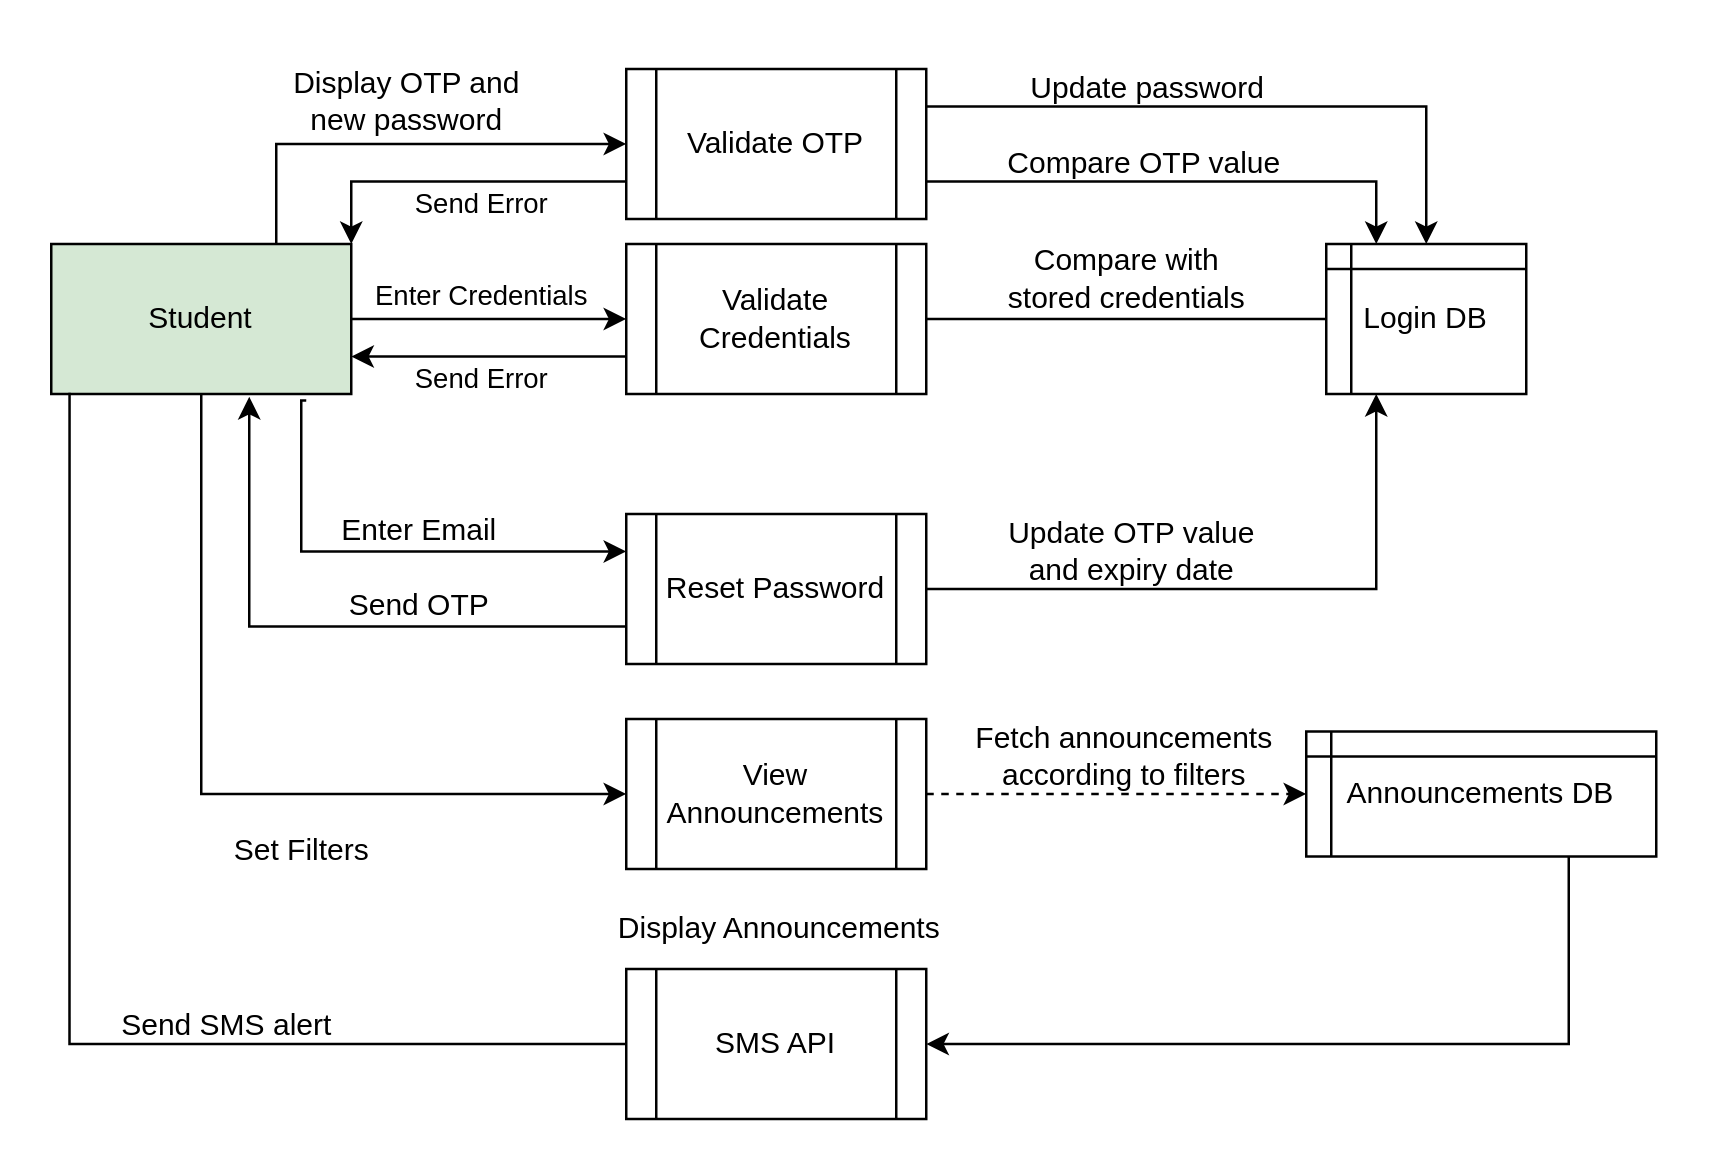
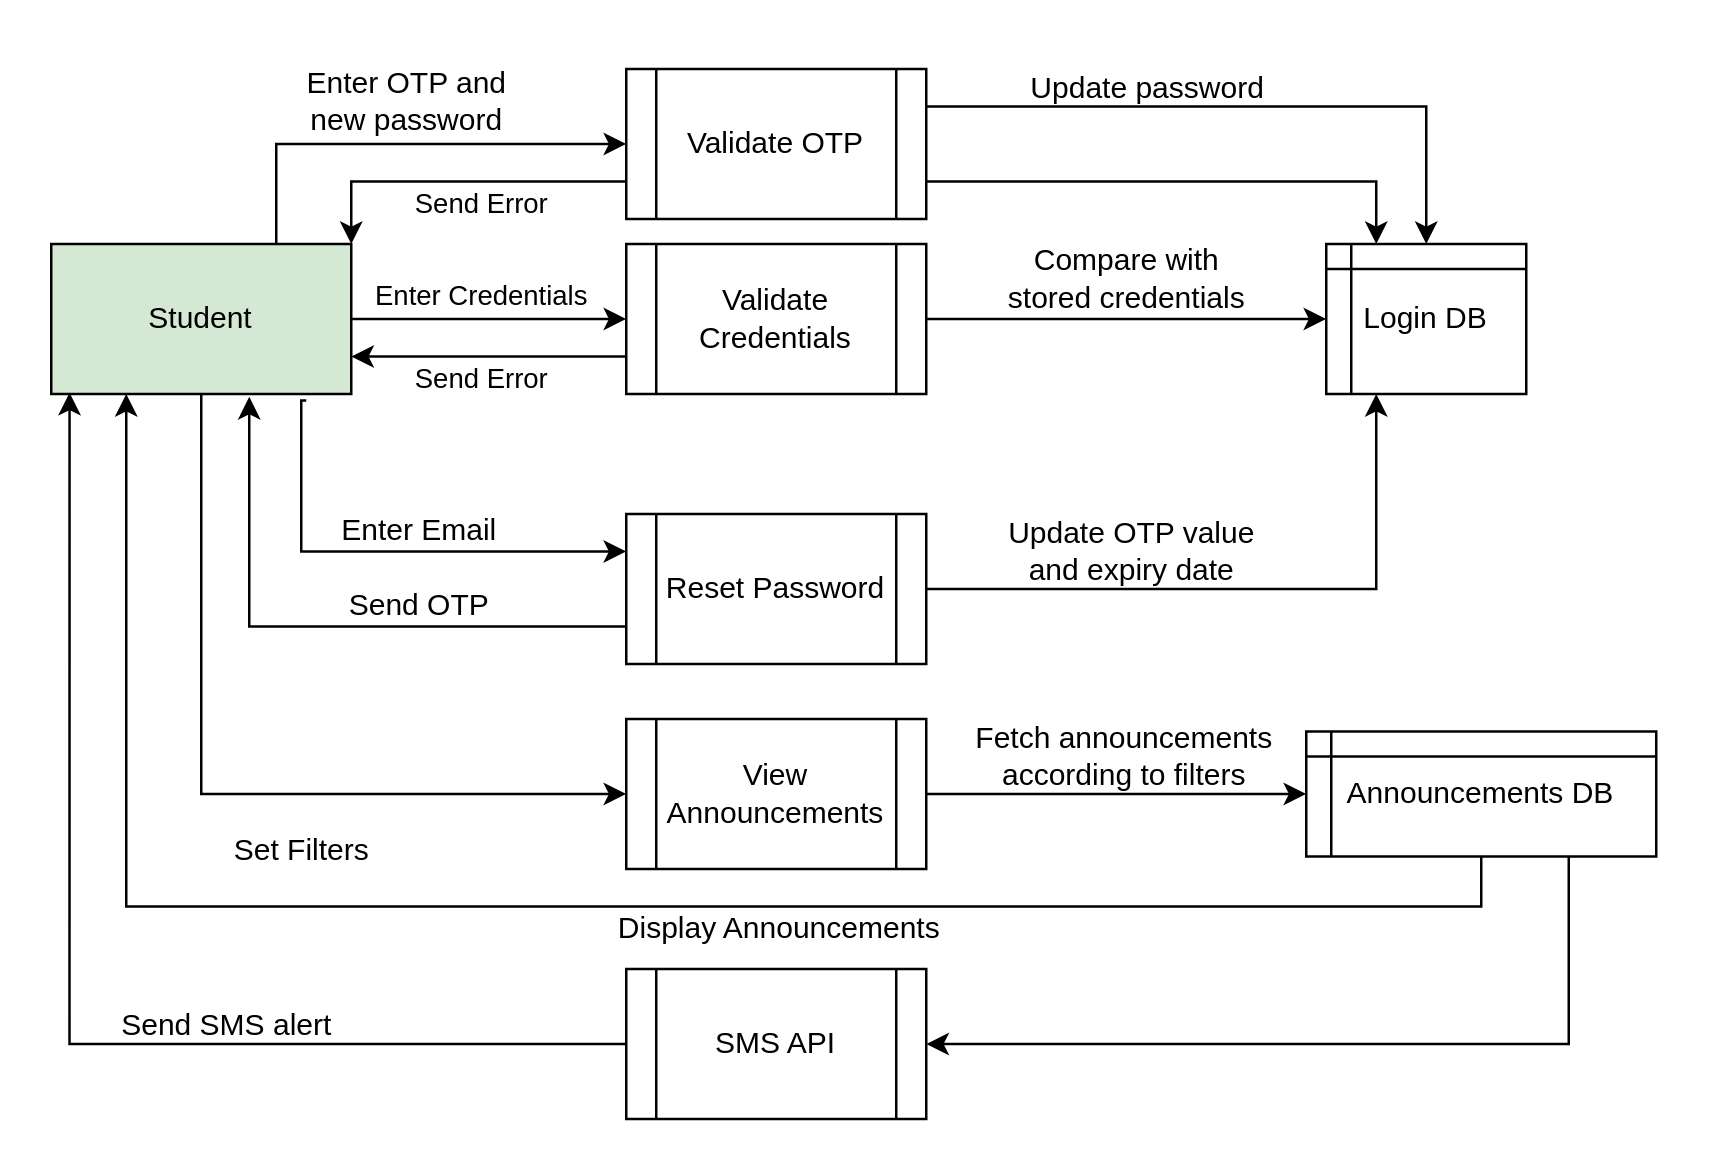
(408, 101) -> (408, 101)
(1144, 164) -> none
(1315, 319) -> (1308, 319)
(70, 404) -> (70, 410)
(1107, 794) -> (1107, 794)
none -> (581, 906)
